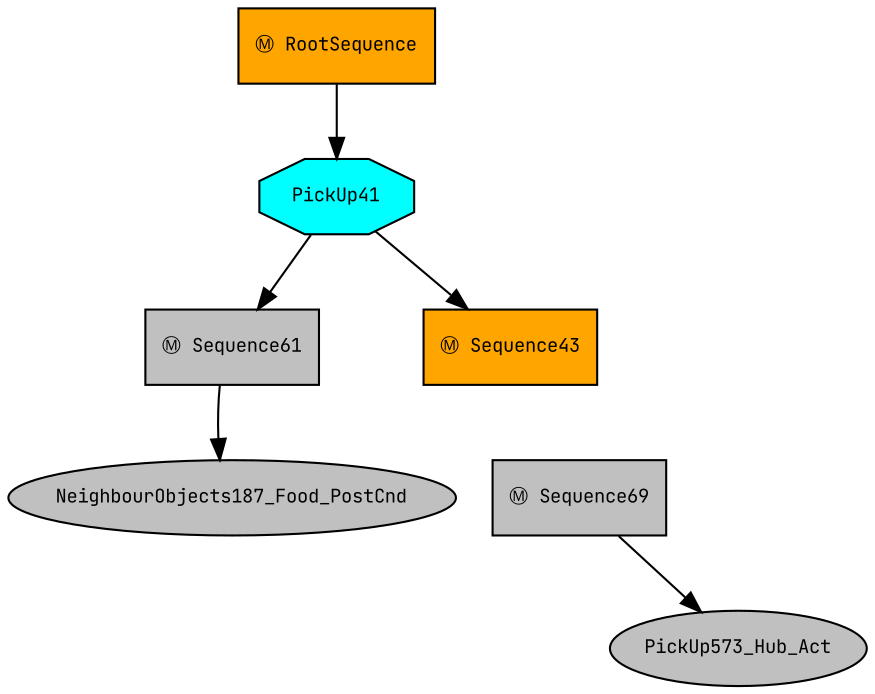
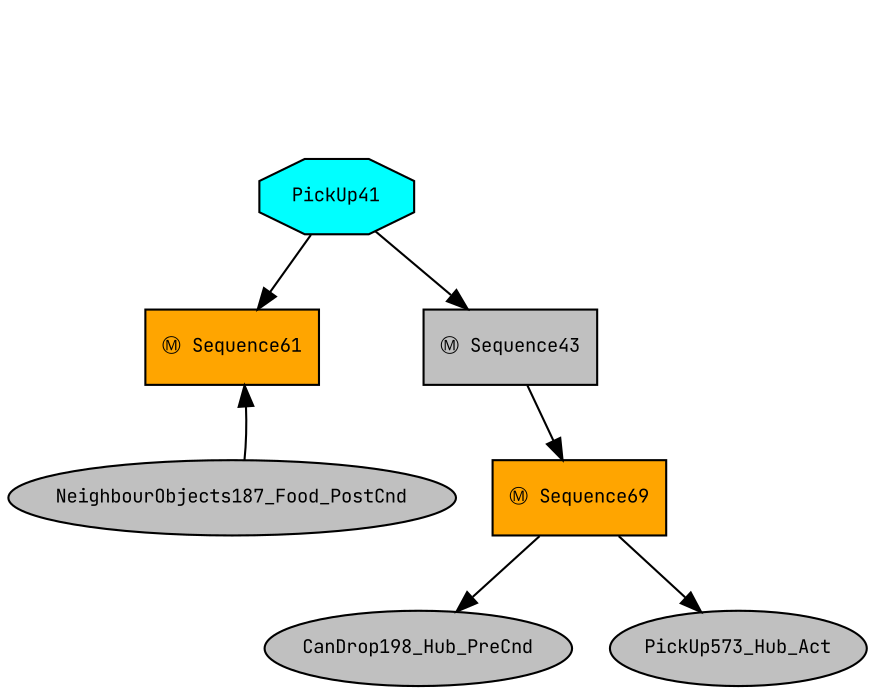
(337, 46) -> none
(232, 347) -> (232, 347)
(510, 347) -> (510, 347)
(218, 412) -> (246, 433)
none -> (540, 413)
(579, 498) -> (579, 498)
none -> (418, 648)
